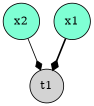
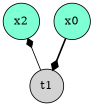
(72, 21) -> (72, 21)
(32, 50) -> (36, 59)
